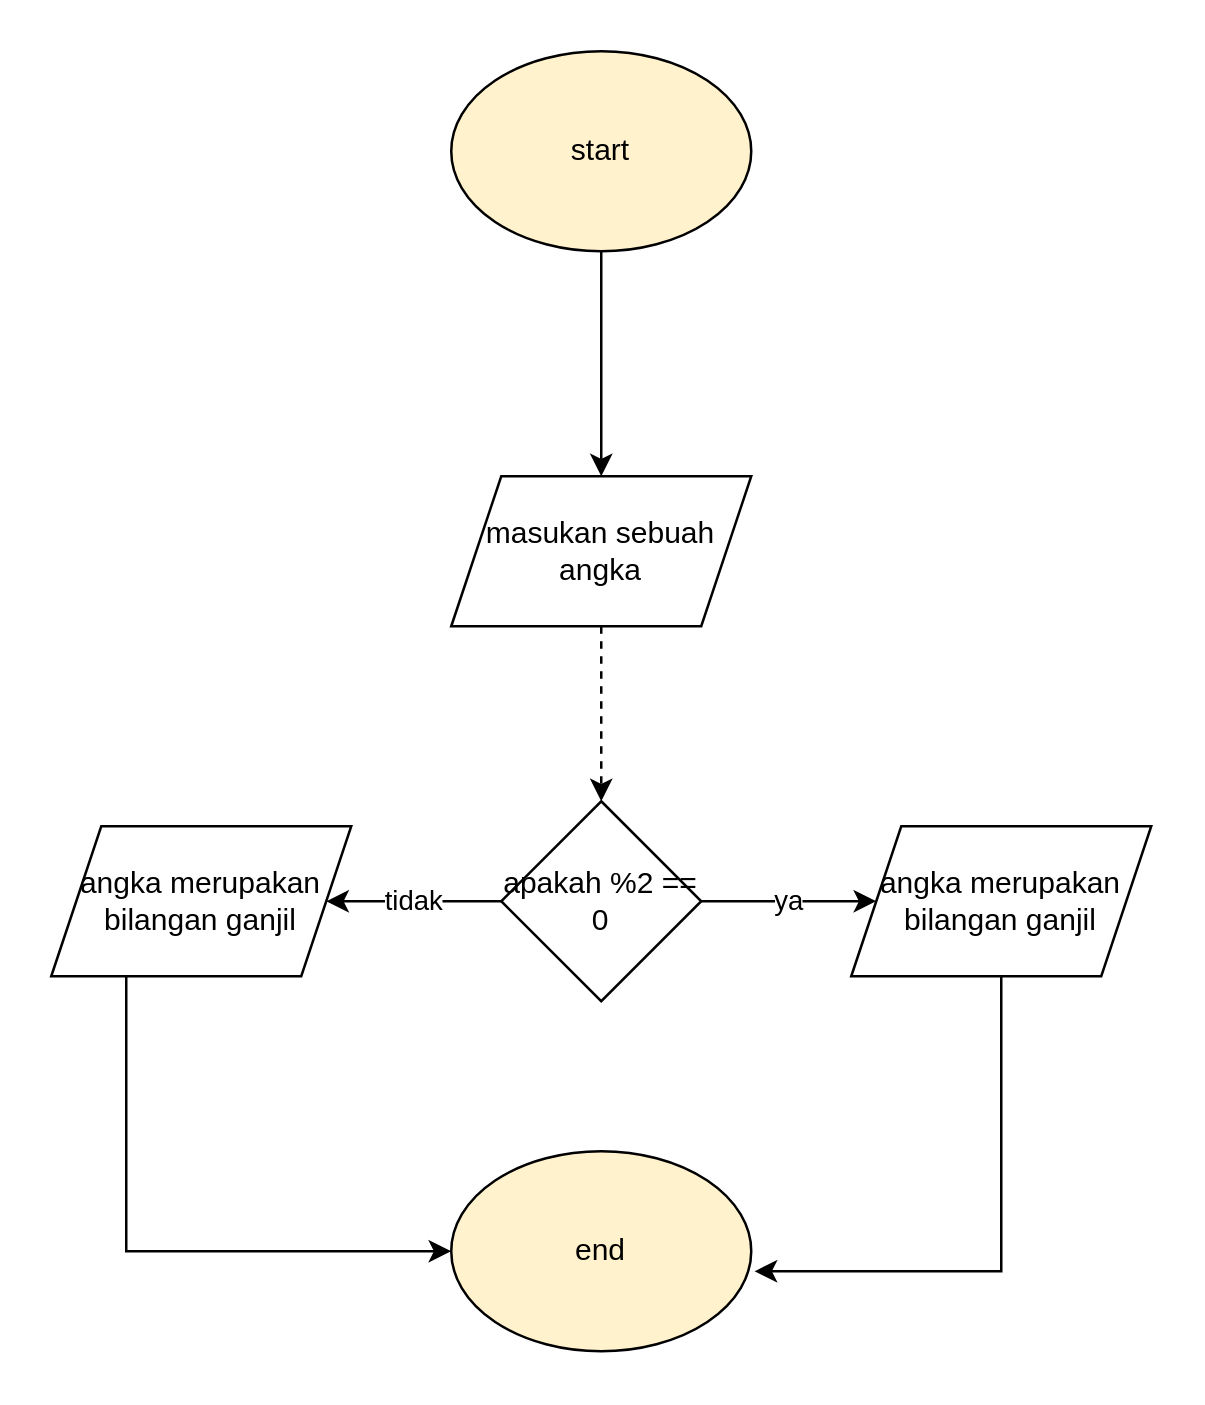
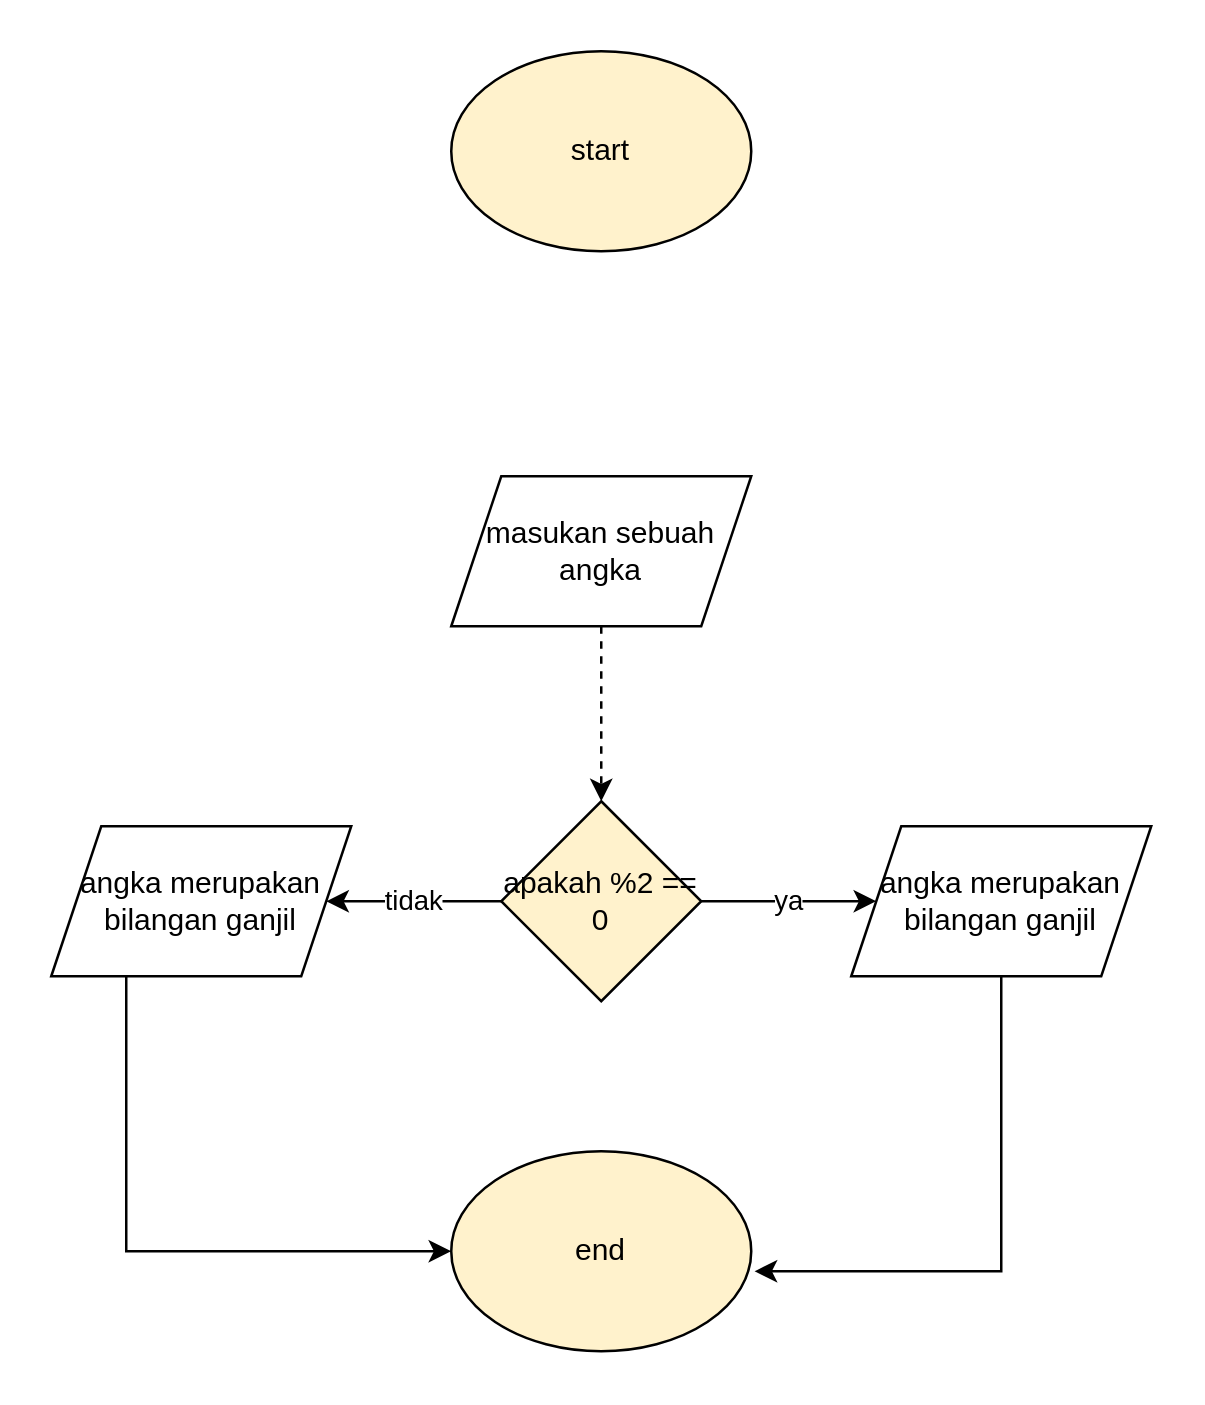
(601, 355) -> none
(601, 901) -> (601, 901)
